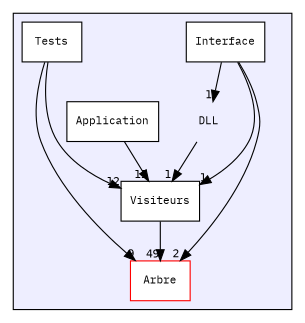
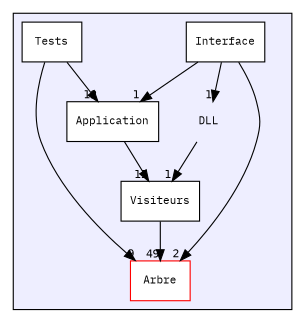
(55, 136) -> (79, 77)
(250, 138) -> (174, 79)
